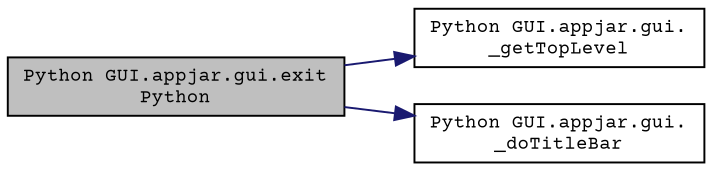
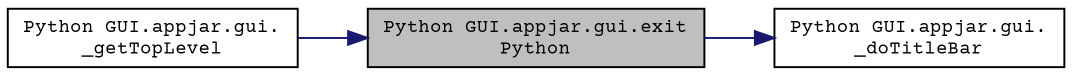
(370, 62) -> (323, 38)
